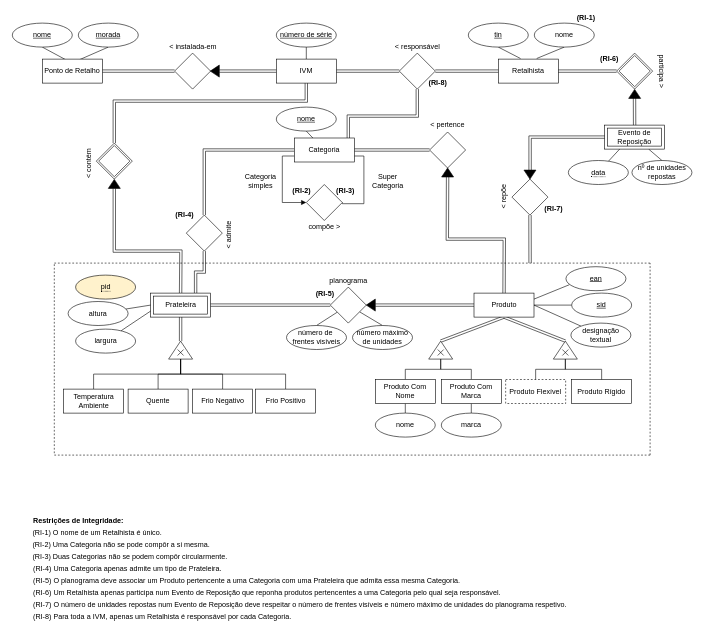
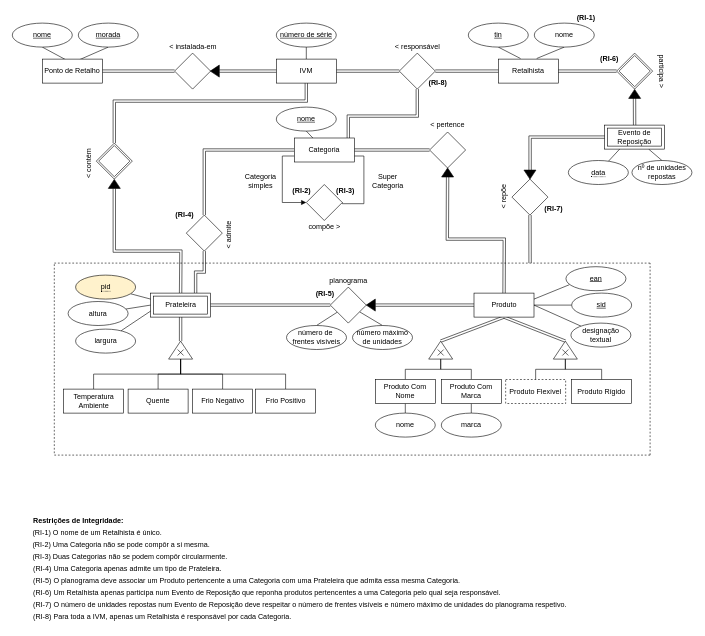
none -> (141, 296)
